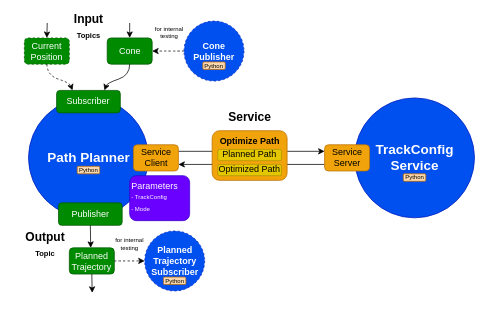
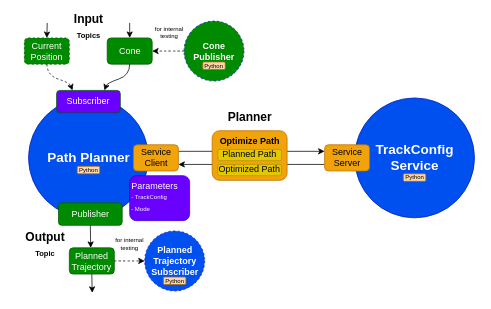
(214, 51) -> (214, 51)
(89, 102) -> (89, 102)
(250, 117) -> (250, 117)
